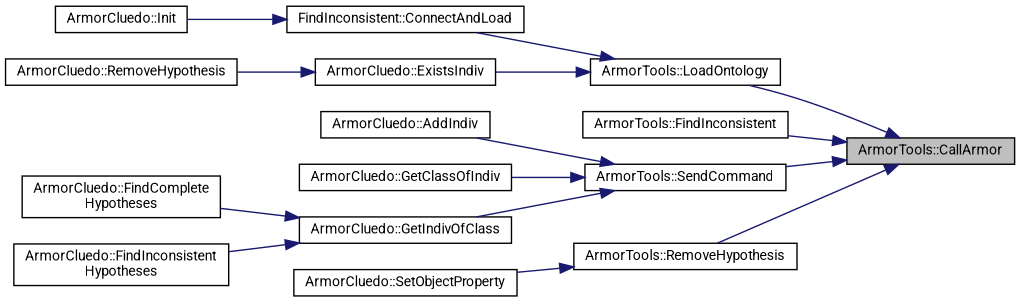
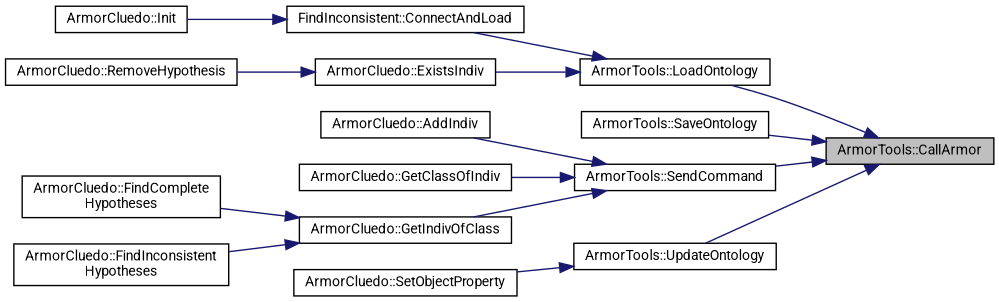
(685, 125) -> (675, 125)
(685, 256) -> (675, 256)
